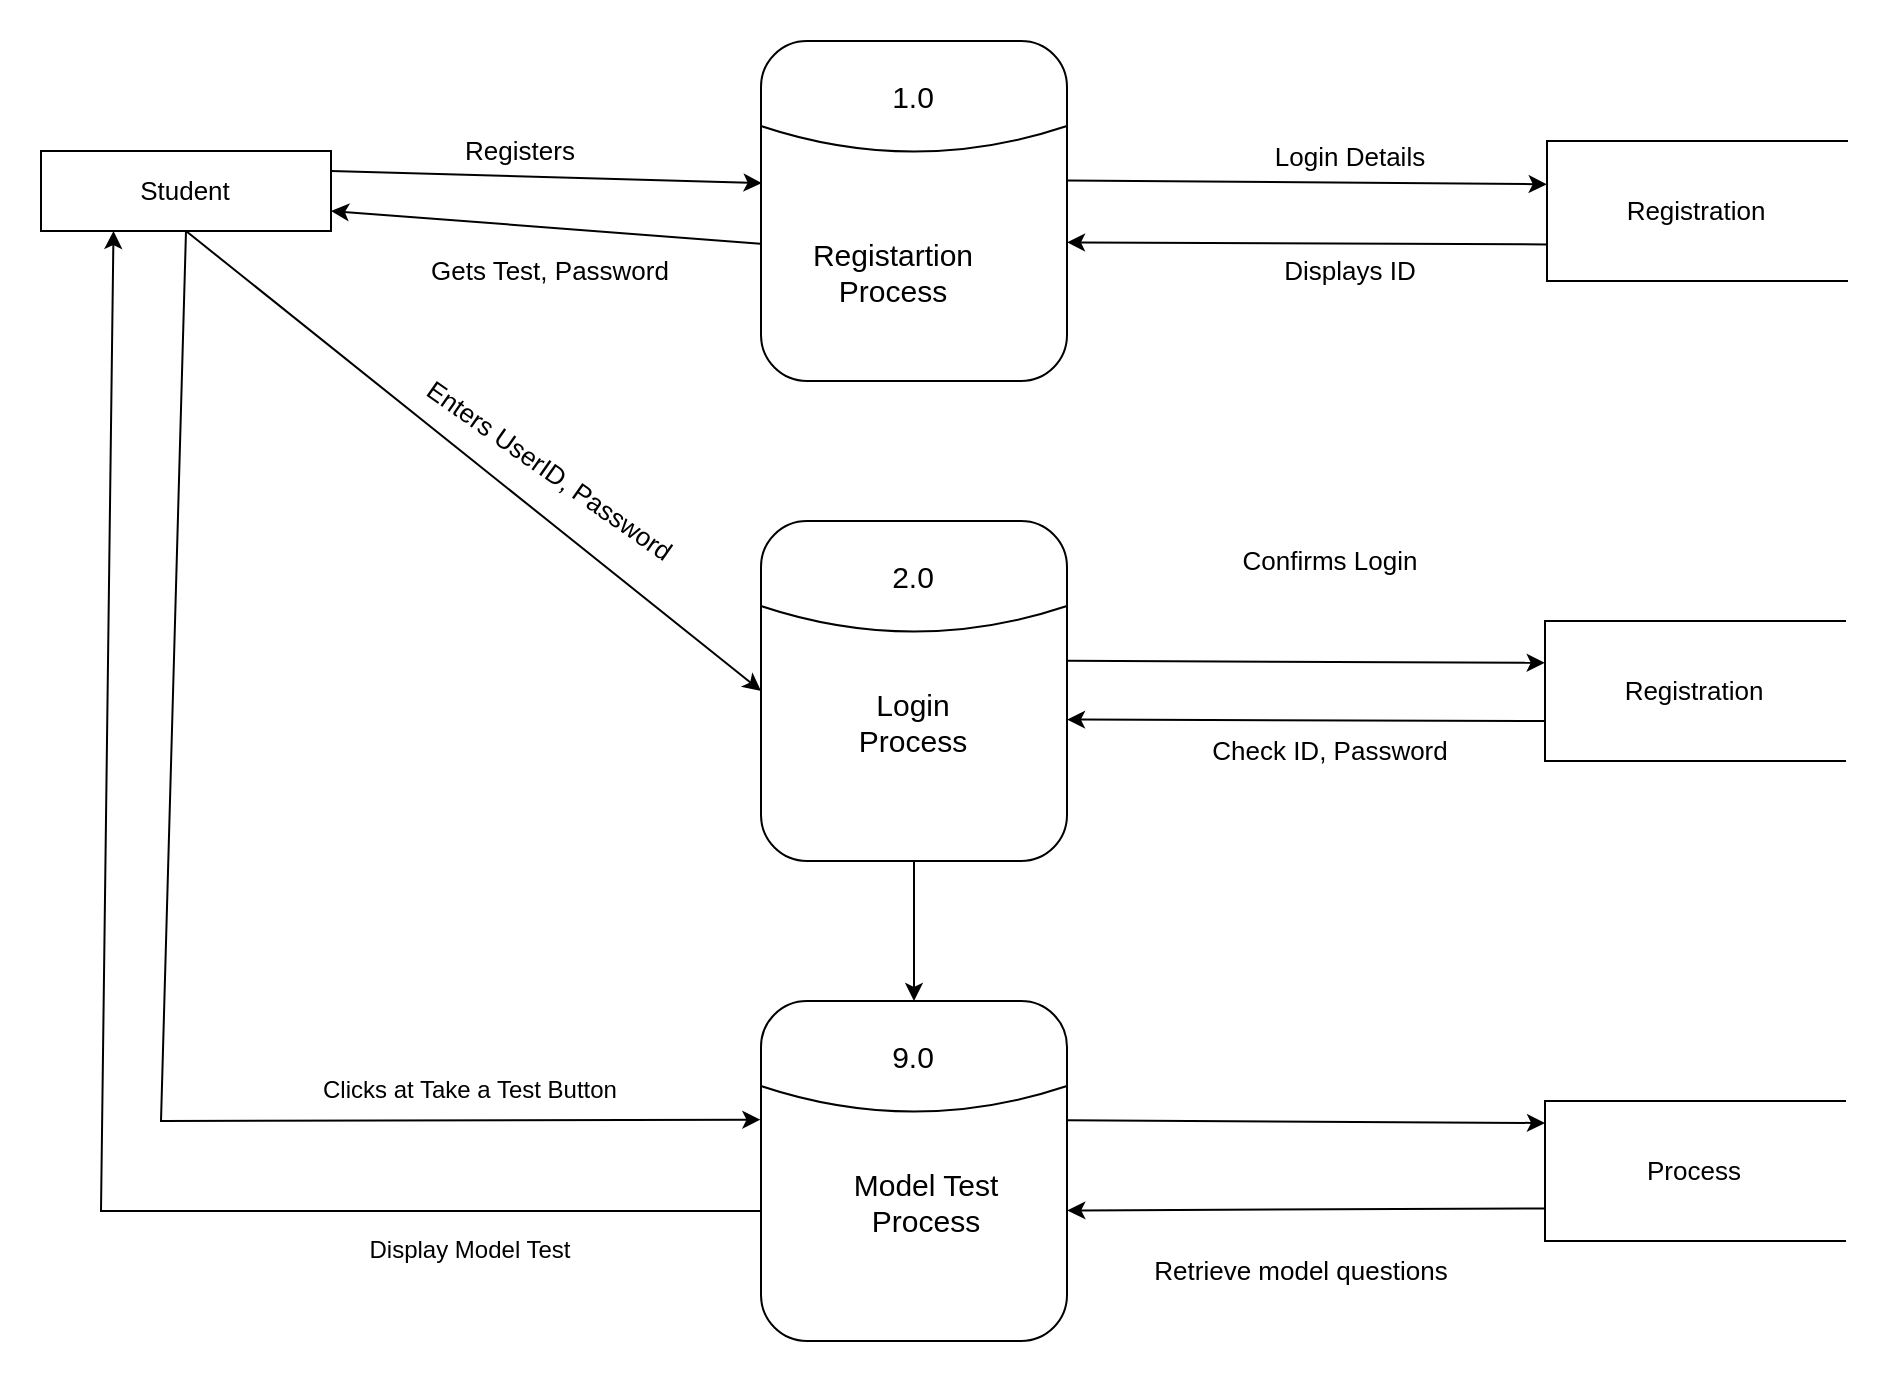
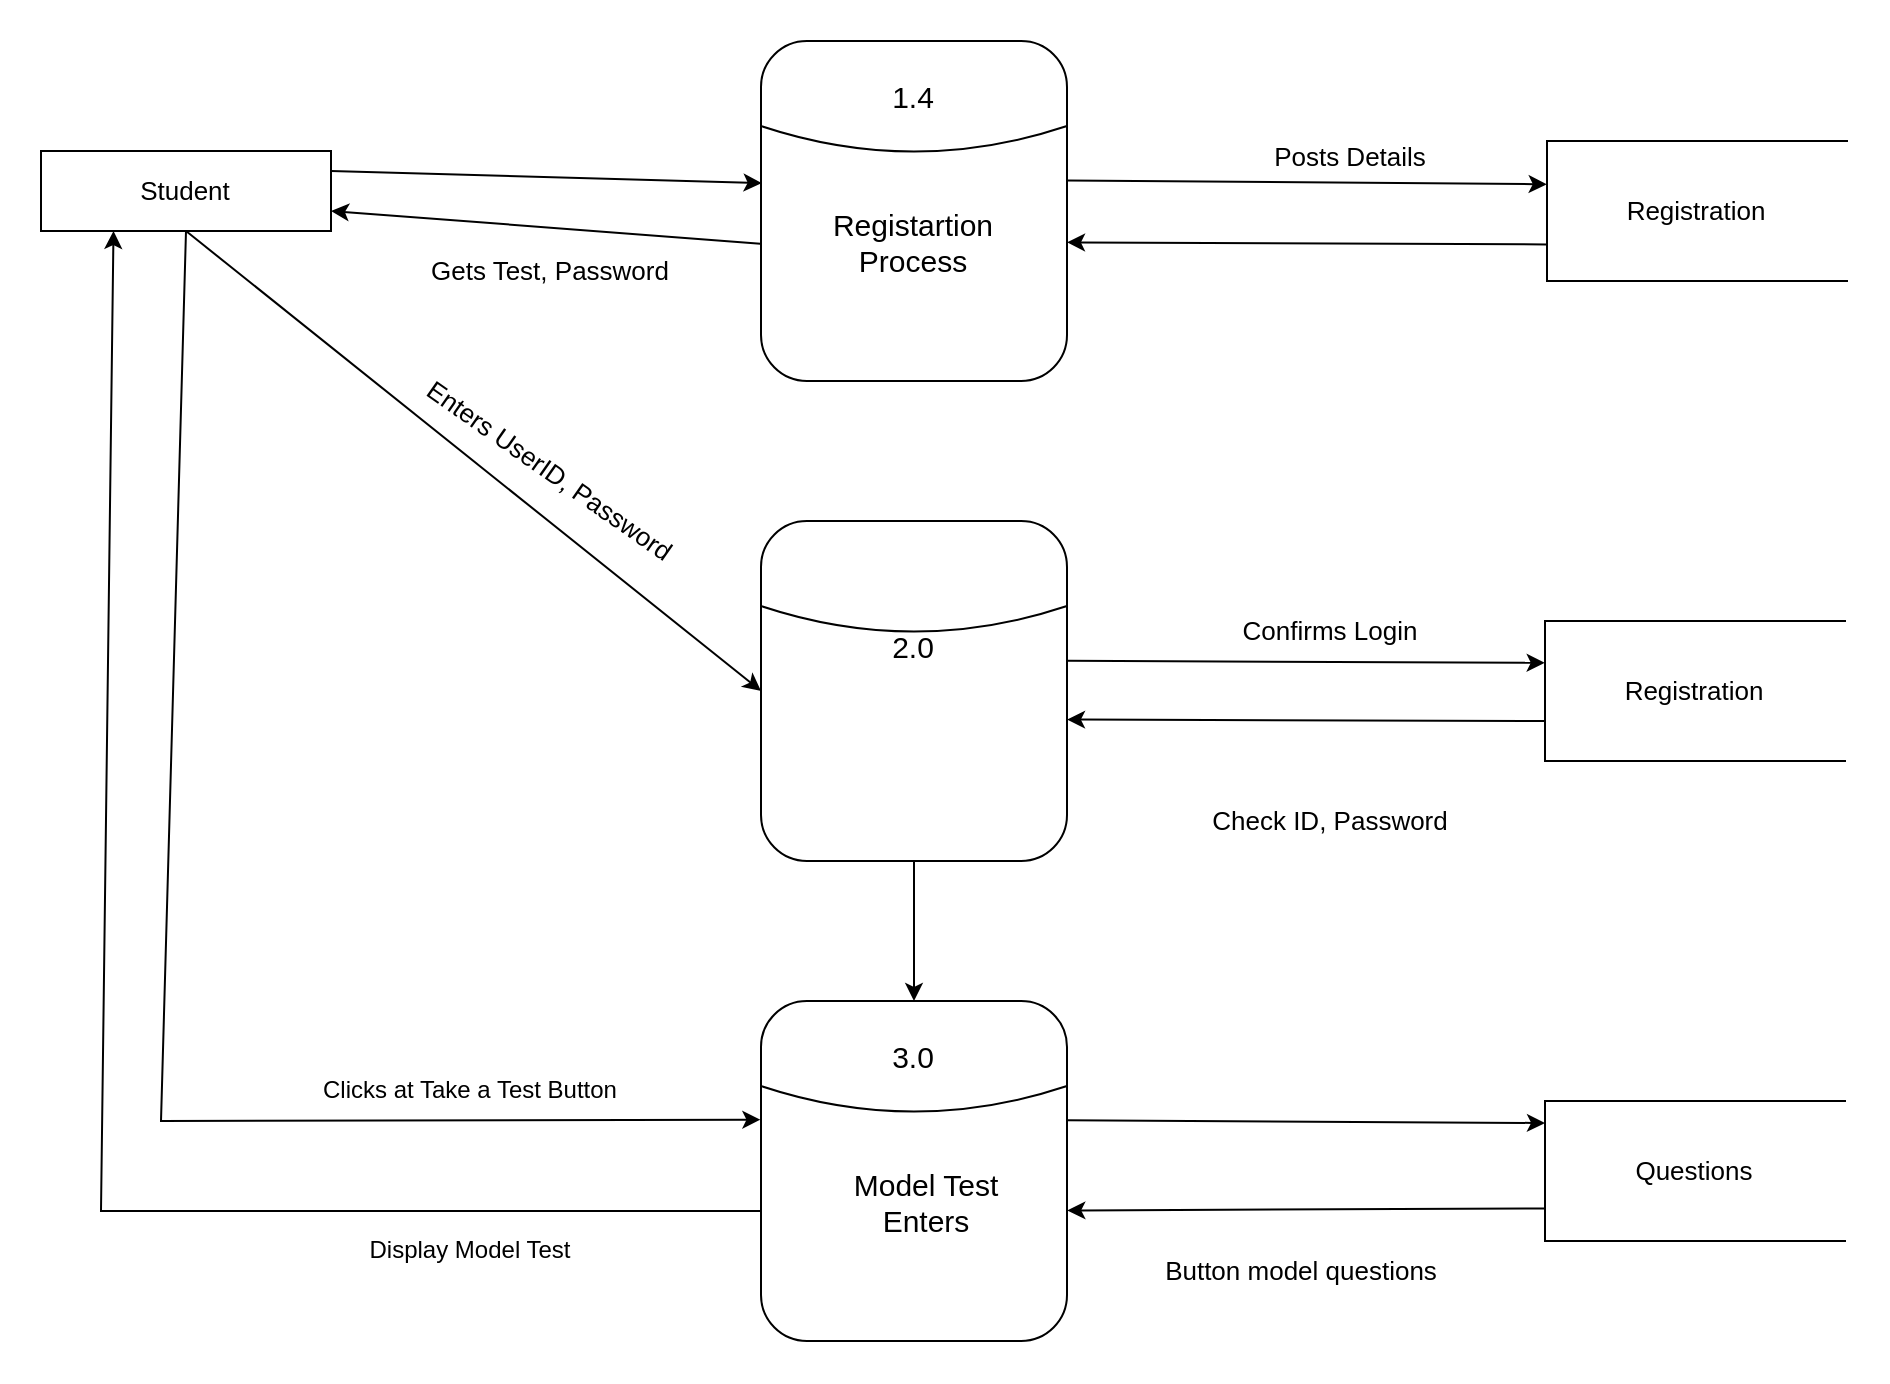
(914, 97) -> (914, 97)
(521, 151) -> none
(1351, 157) -> (1351, 157)
(1351, 271) -> none
(894, 273) -> (914, 243)
(1331, 561) -> (1331, 631)
(914, 578) -> (914, 648)
(914, 723) -> none
(1331, 751) -> (1331, 821)
(914, 1057) -> (914, 1057)
(1695, 1171) -> (1695, 1171)
(927, 1203) -> (927, 1203)
(1302, 1271) -> (1302, 1271)
